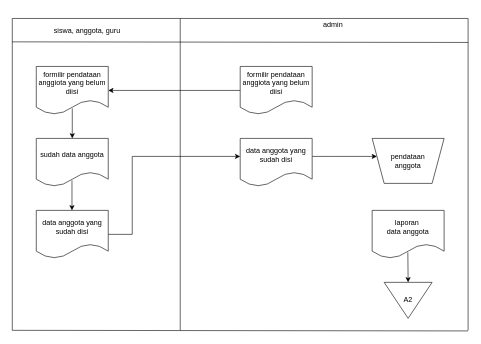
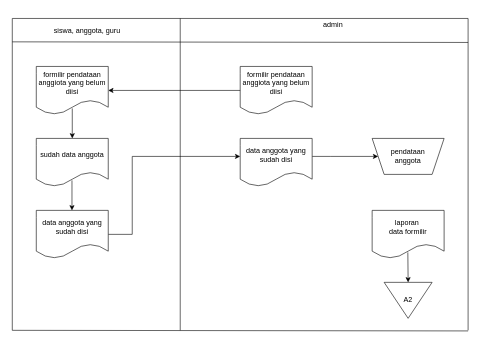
(408, 161) -> (408, 156)
(408, 227) -> (408, 227)
